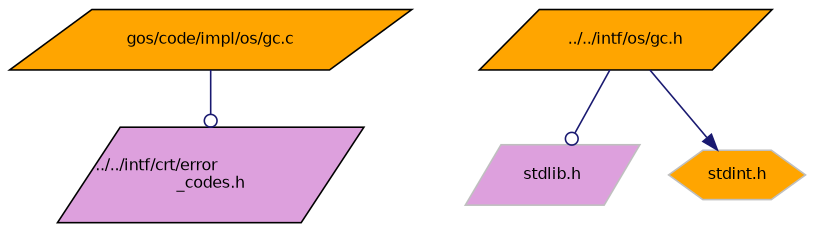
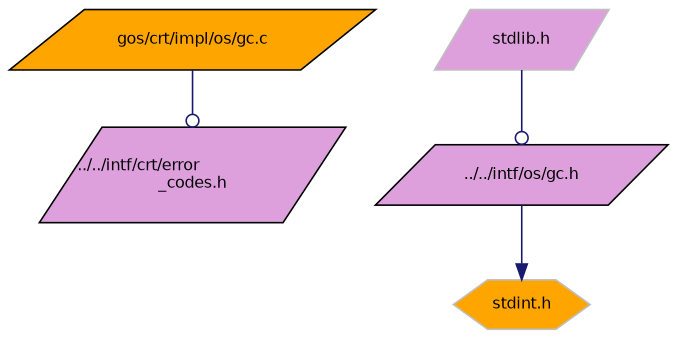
(211, 40) -> (193, 40)
(626, 40) -> (522, 175)
(592, 101) -> (522, 101)
